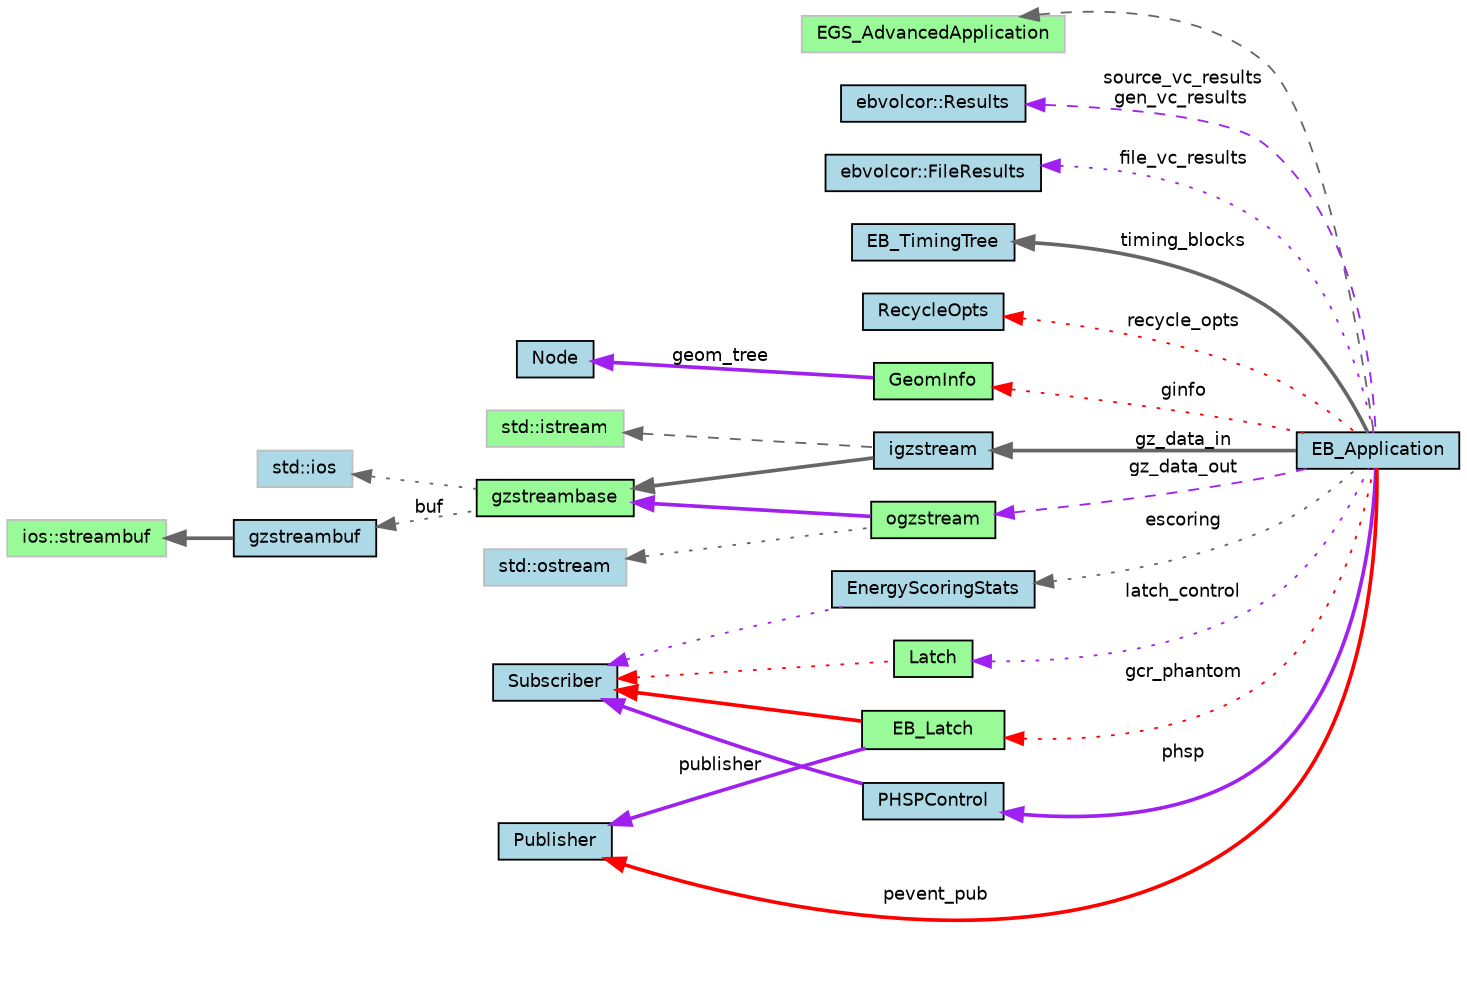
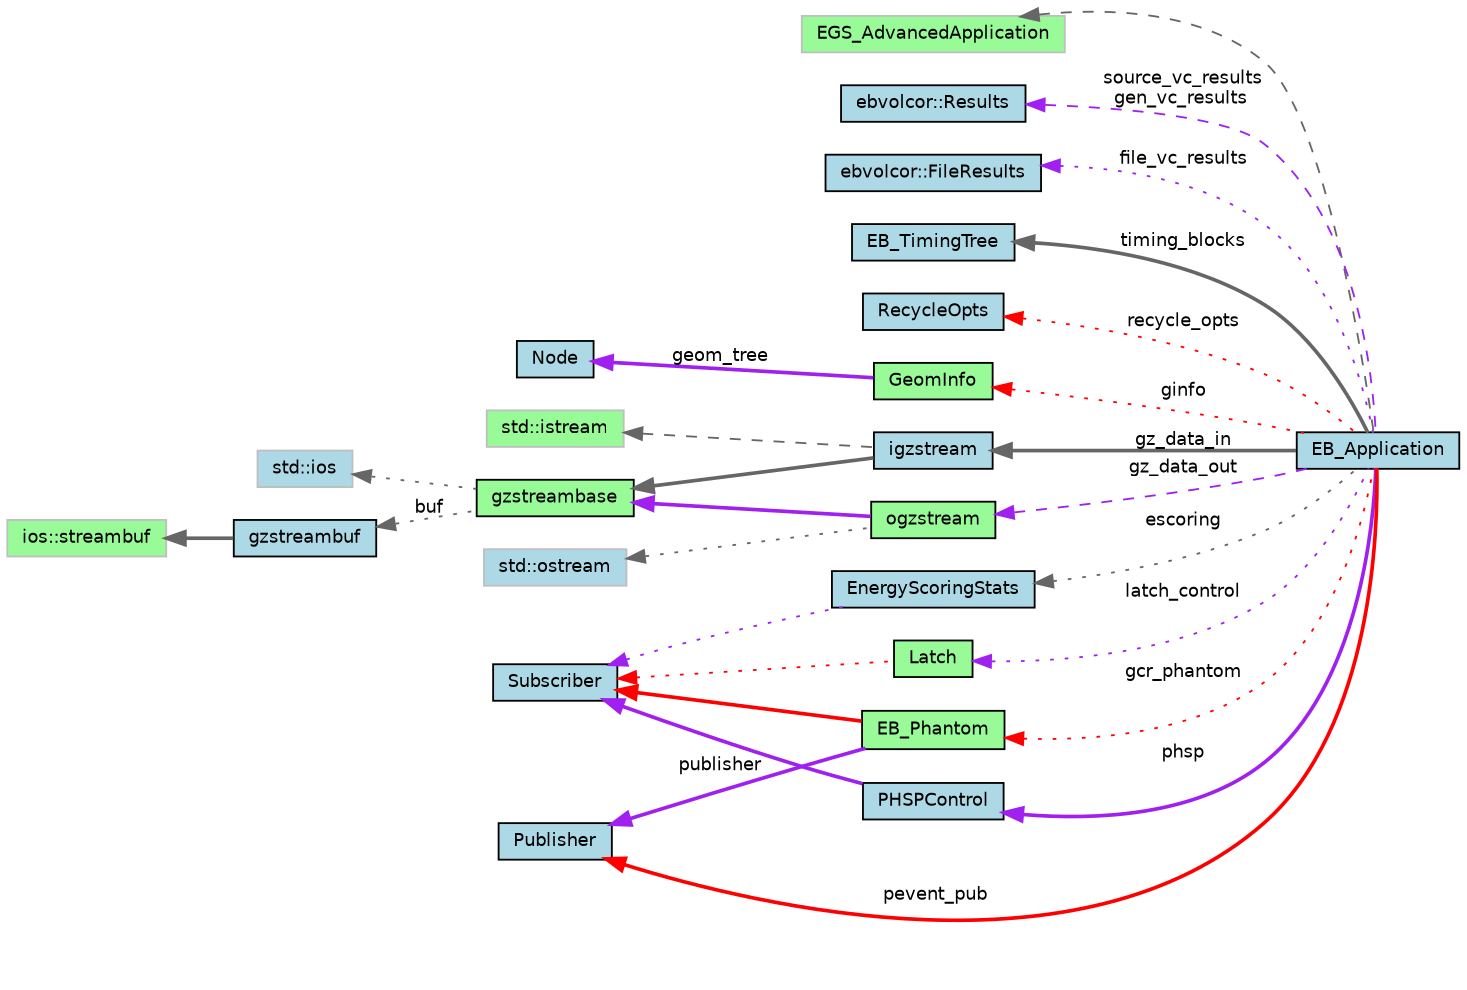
(933, 730) -> (933, 730)
